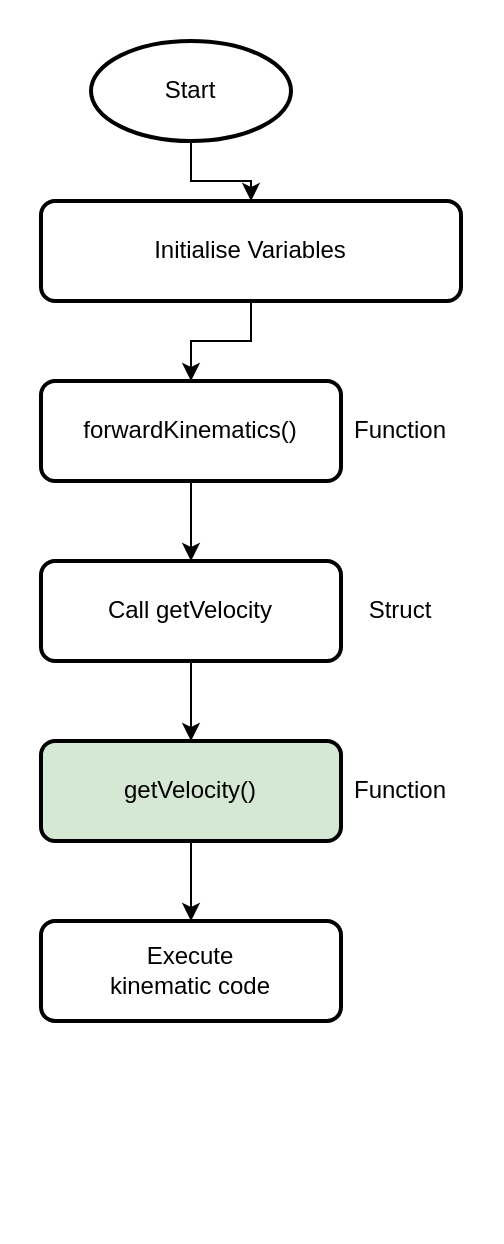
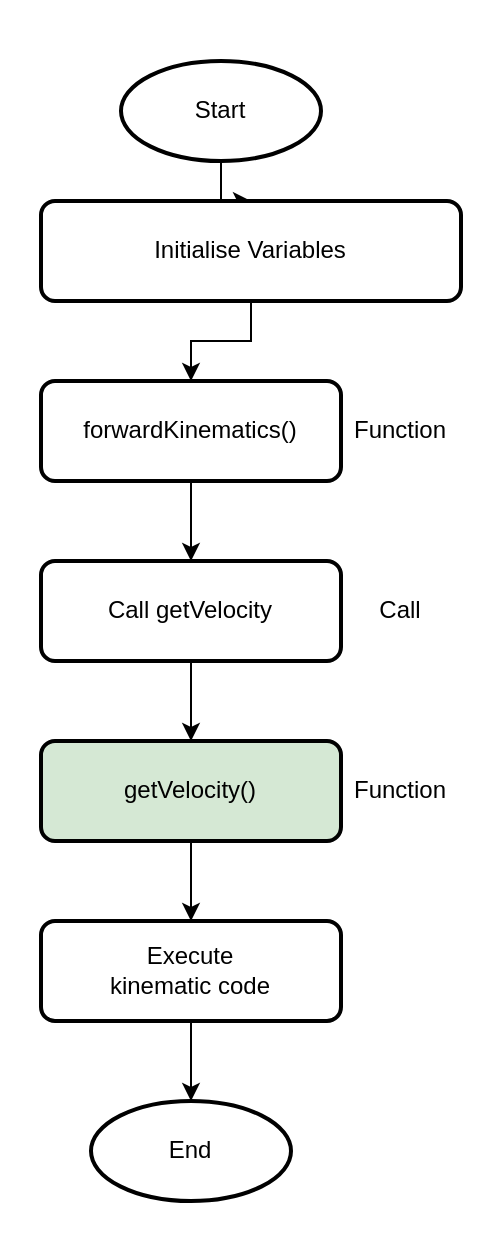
(191, 91) -> (221, 111)
(401, 611) -> (401, 611)
none -> (191, 1054)
none -> (191, 1151)
